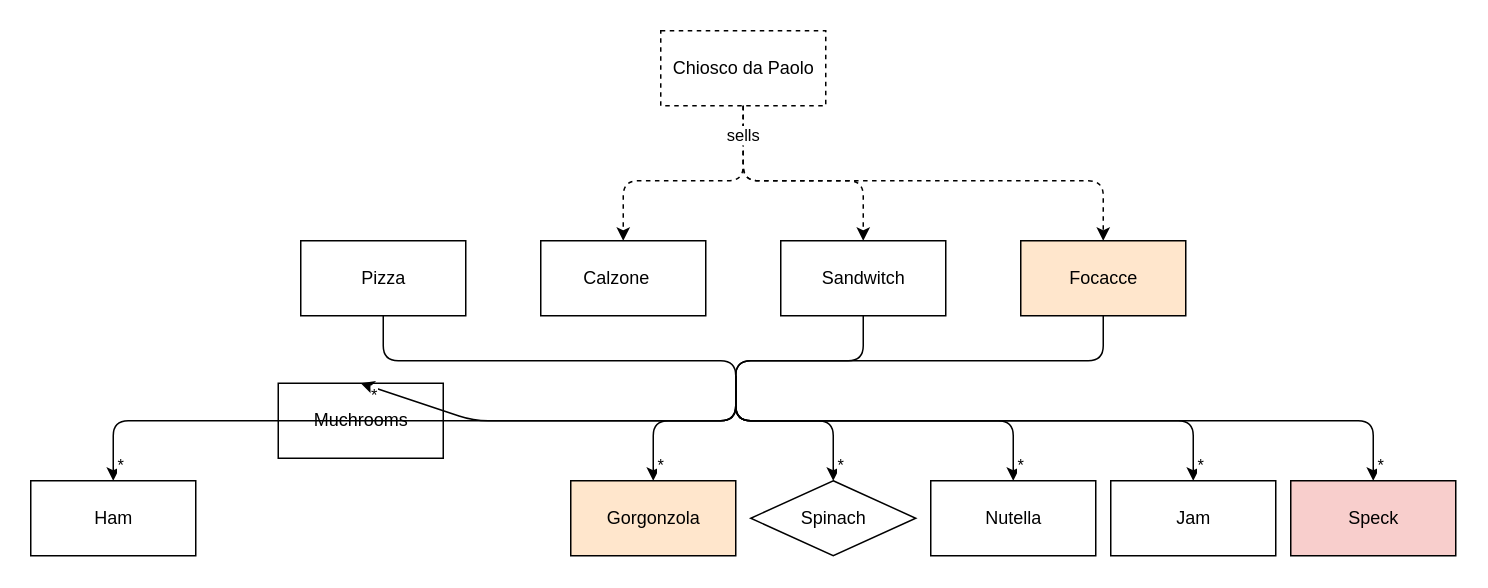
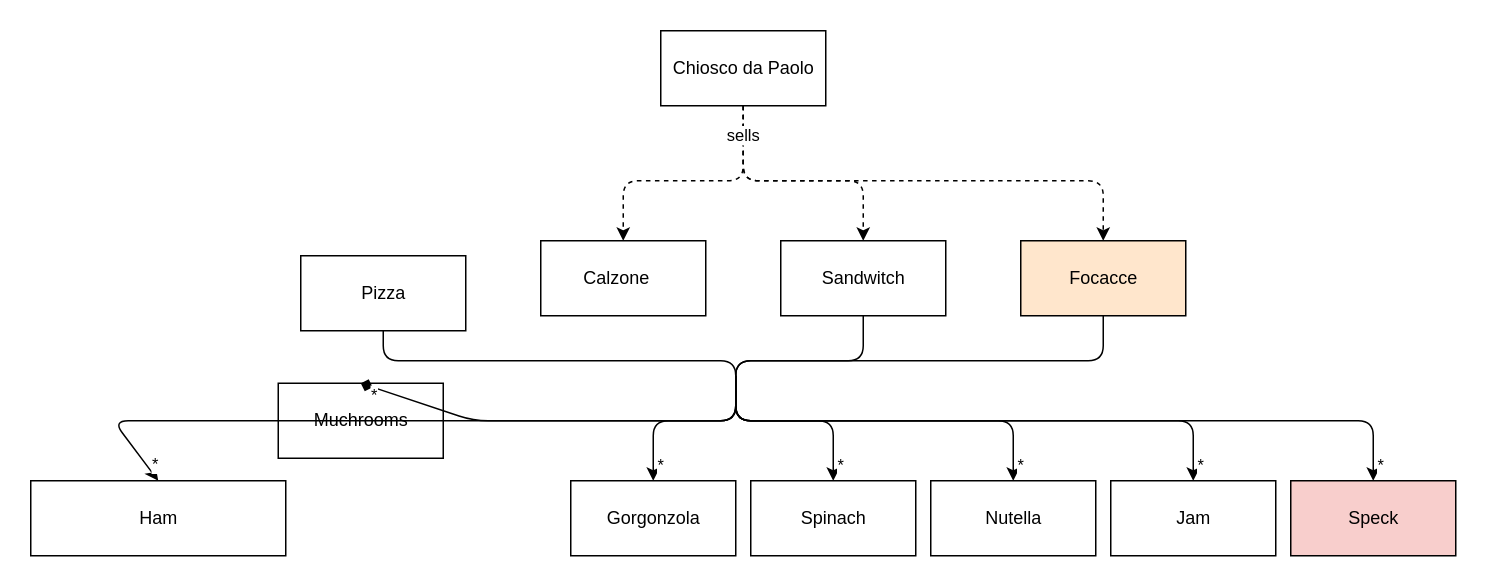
(743, 68) -> (743, 68)
(383, 278) -> (383, 293)
(371, 387) -> (372, 387)
(113, 518) -> (158, 518)
(653, 518) -> (653, 518)
(833, 518) -> (833, 518)
